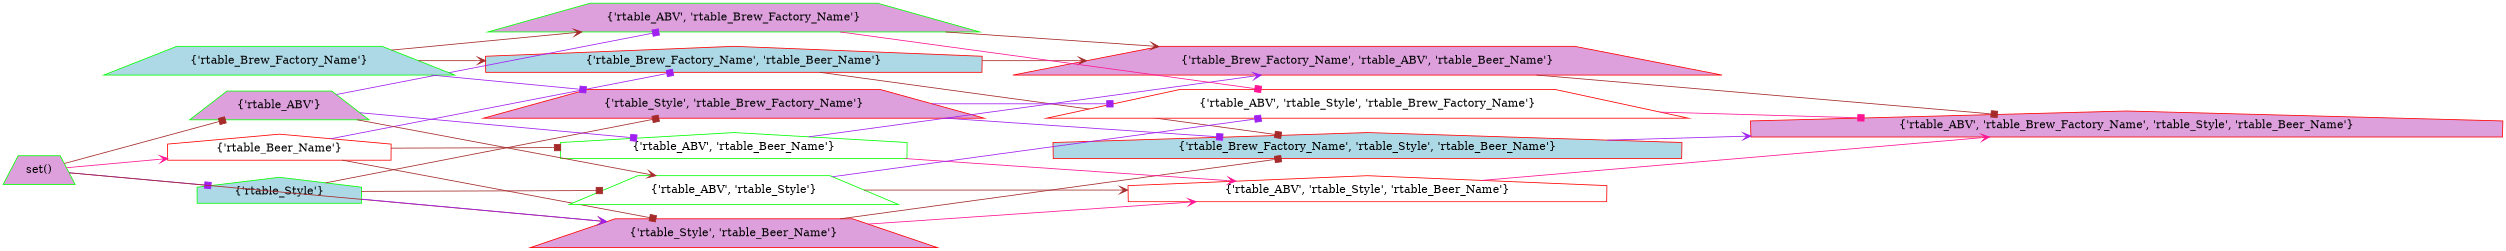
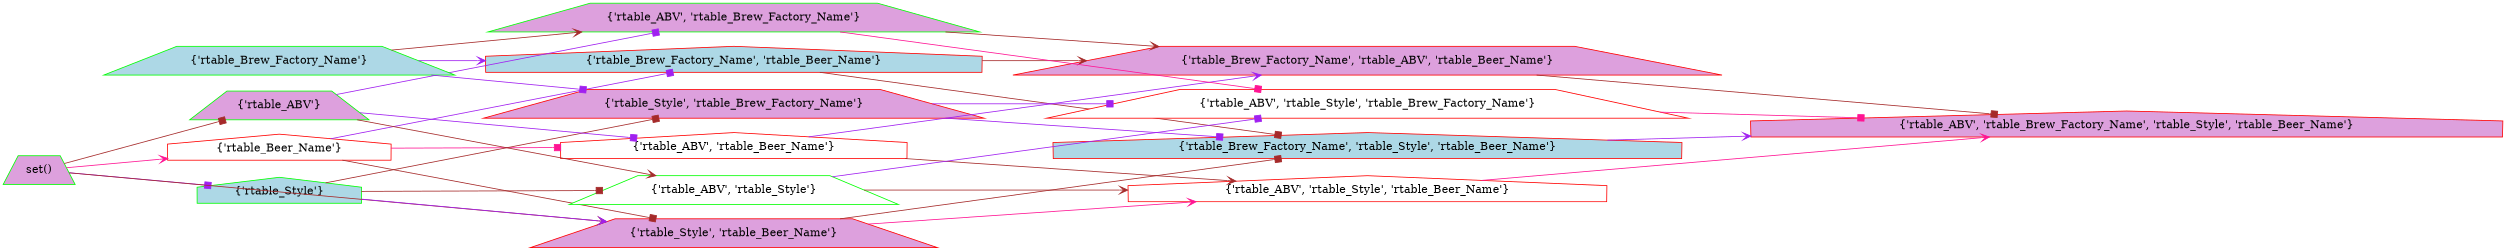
(448, 61) -> (448, 61)
(734, 147) -> (734, 147)
(472, 148) -> (472, 148)
(1066, 170) -> (1066, 170)
